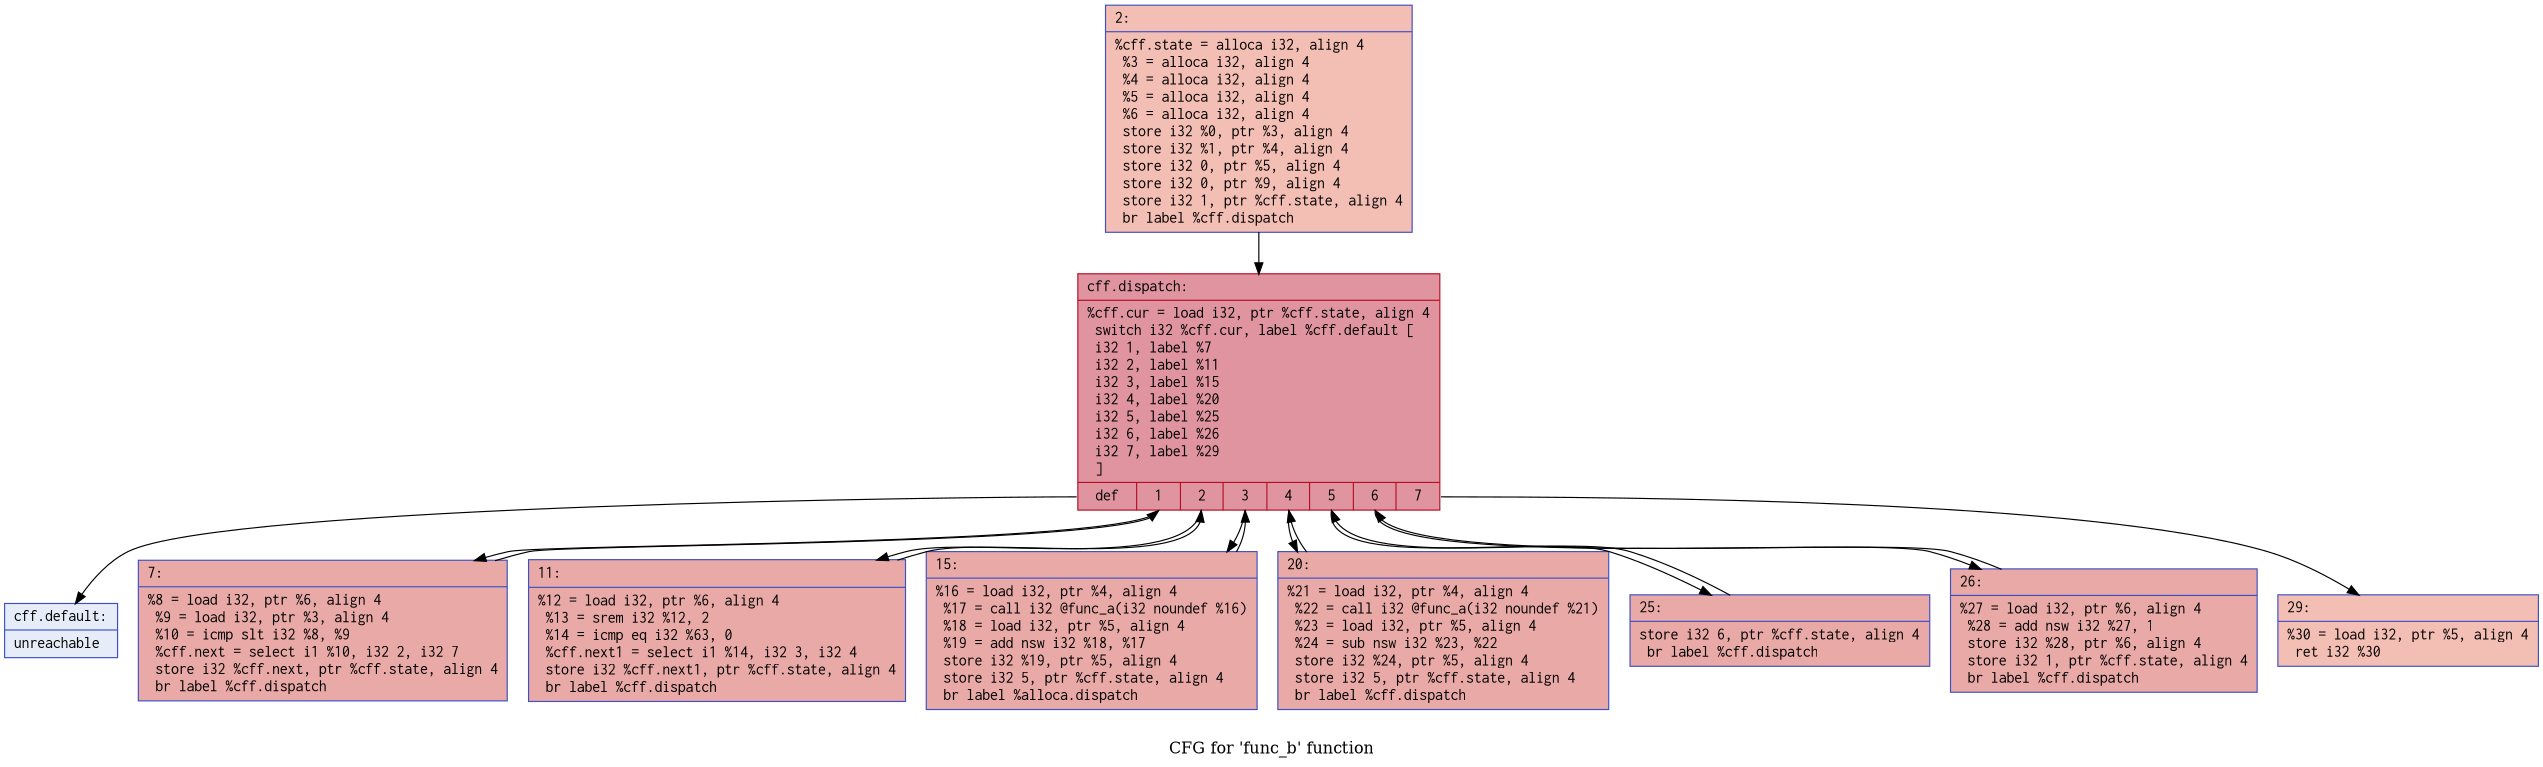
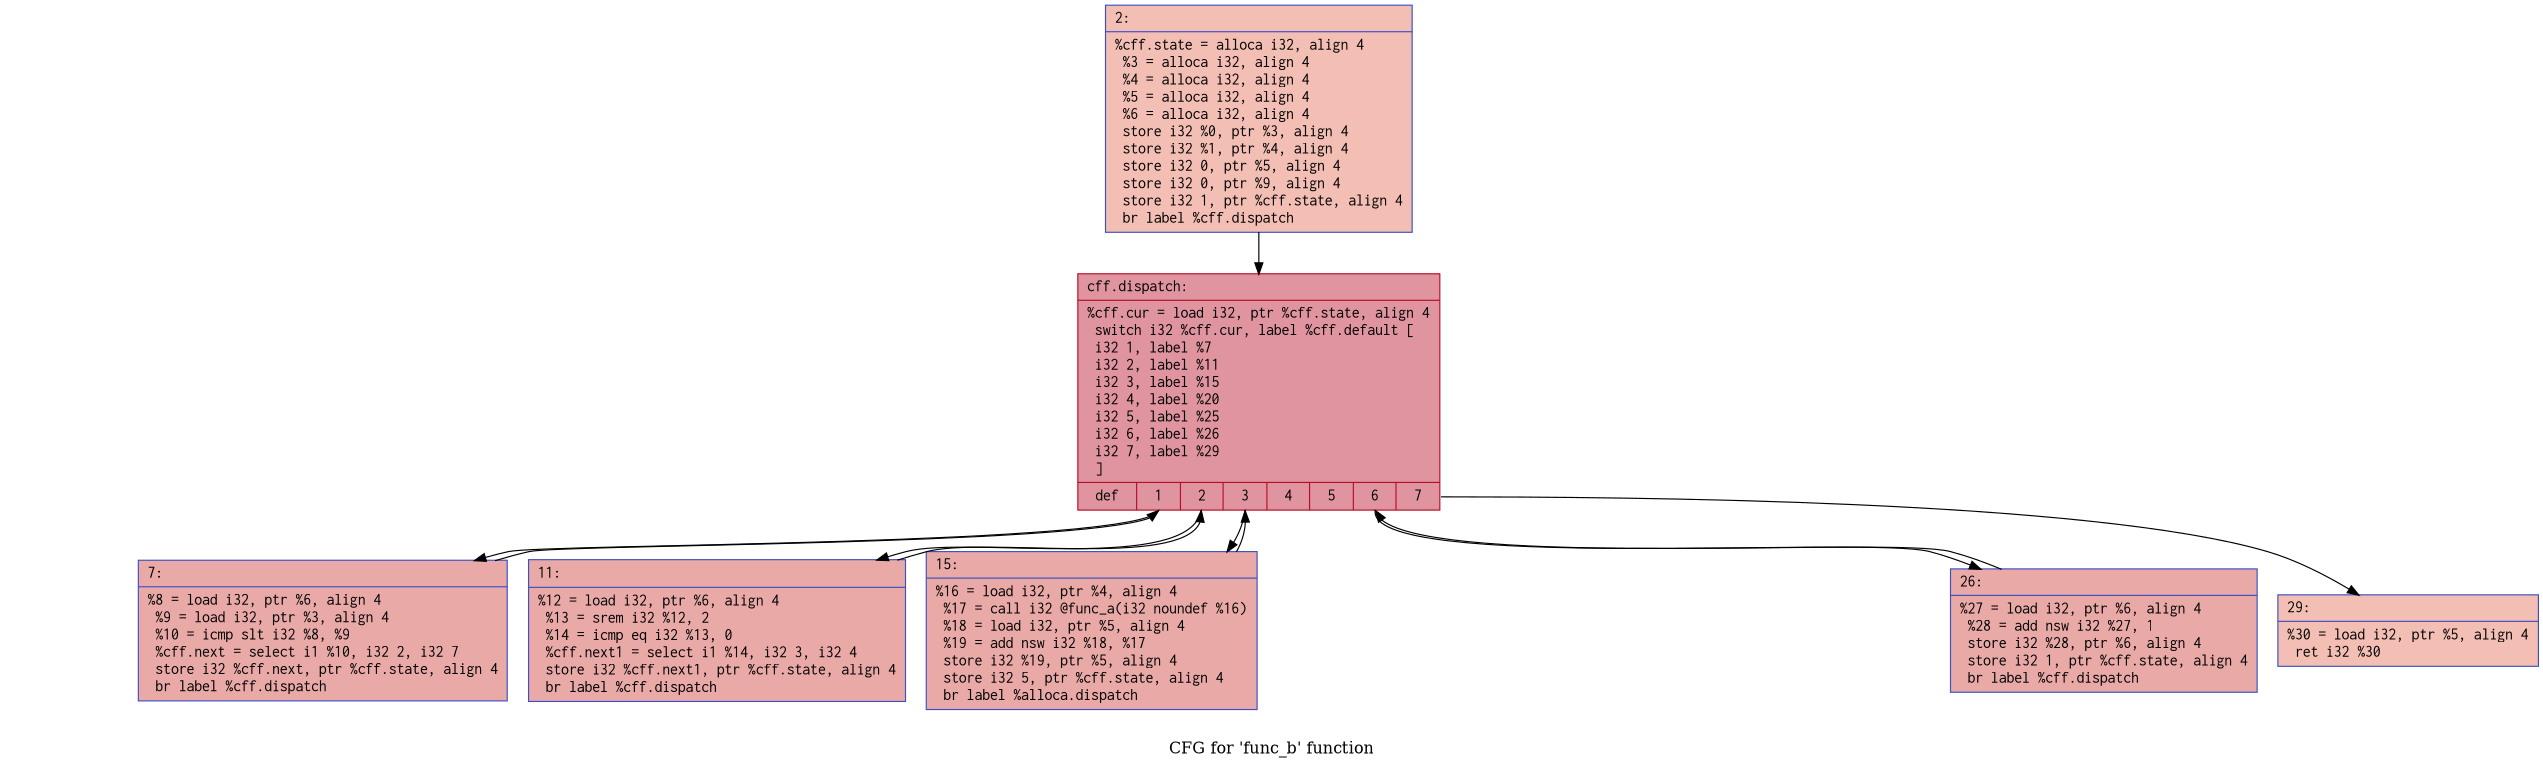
(61, 631) -> none
(1443, 631) -> none
(1780, 631) -> none
(635, 635) -> (635, 635)
